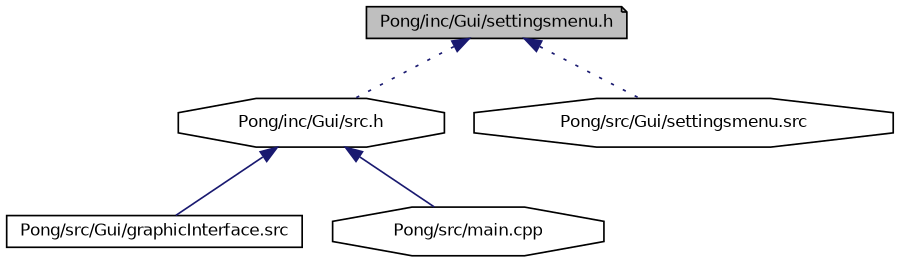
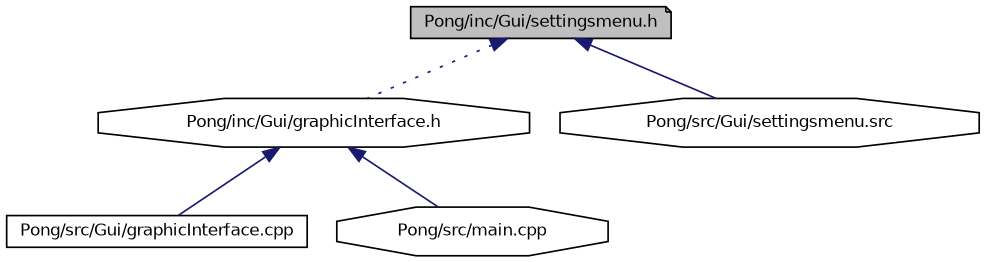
(590, 73) -> (653, 72)
(311, 123) -> (314, 123)
(154, 231) -> (157, 231)
